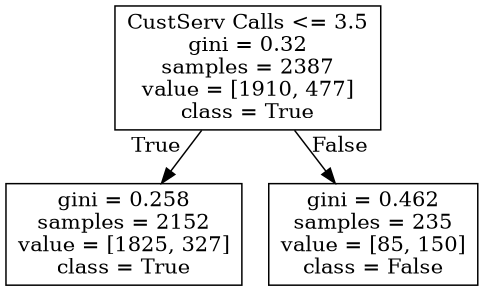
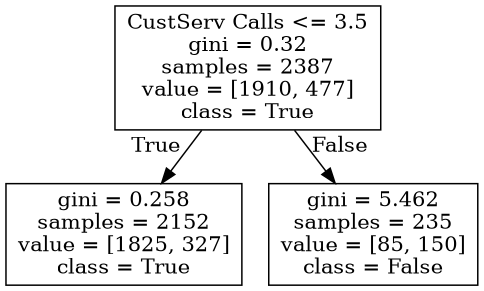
(373, 234) -> (373, 234)
